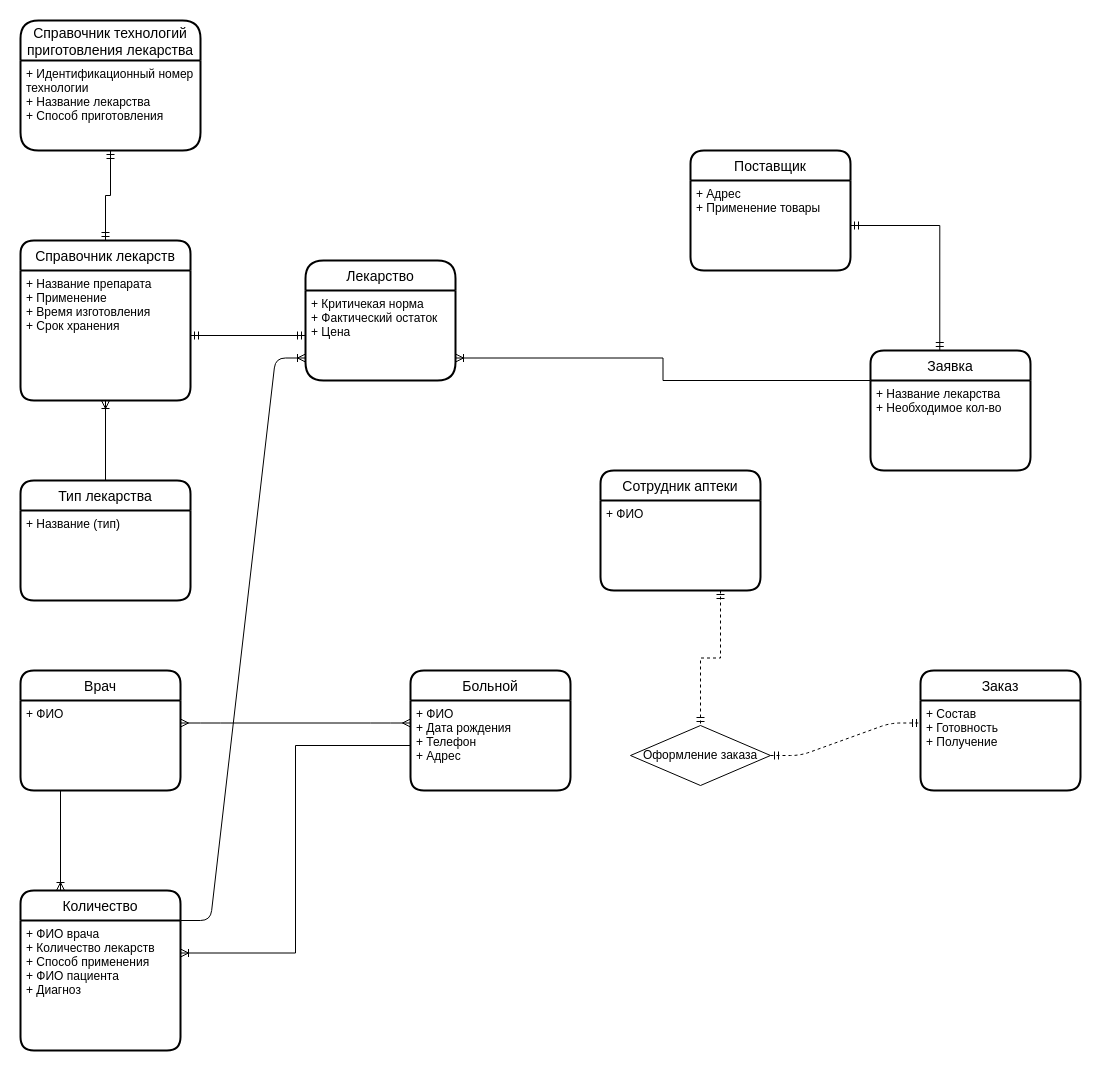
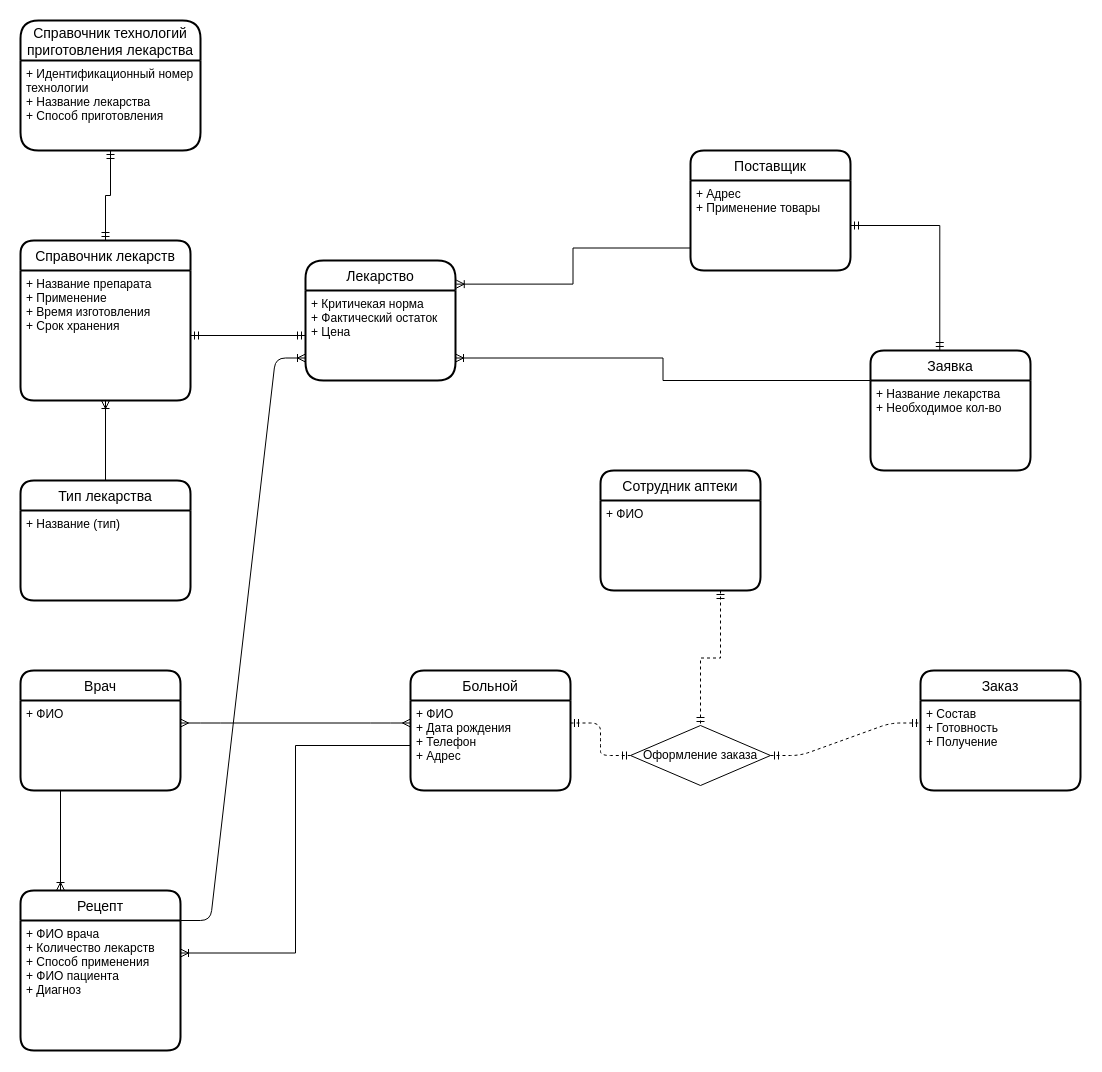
none -> (573, 266)
none -> (601, 740)
(100, 906) -> (100, 906)
